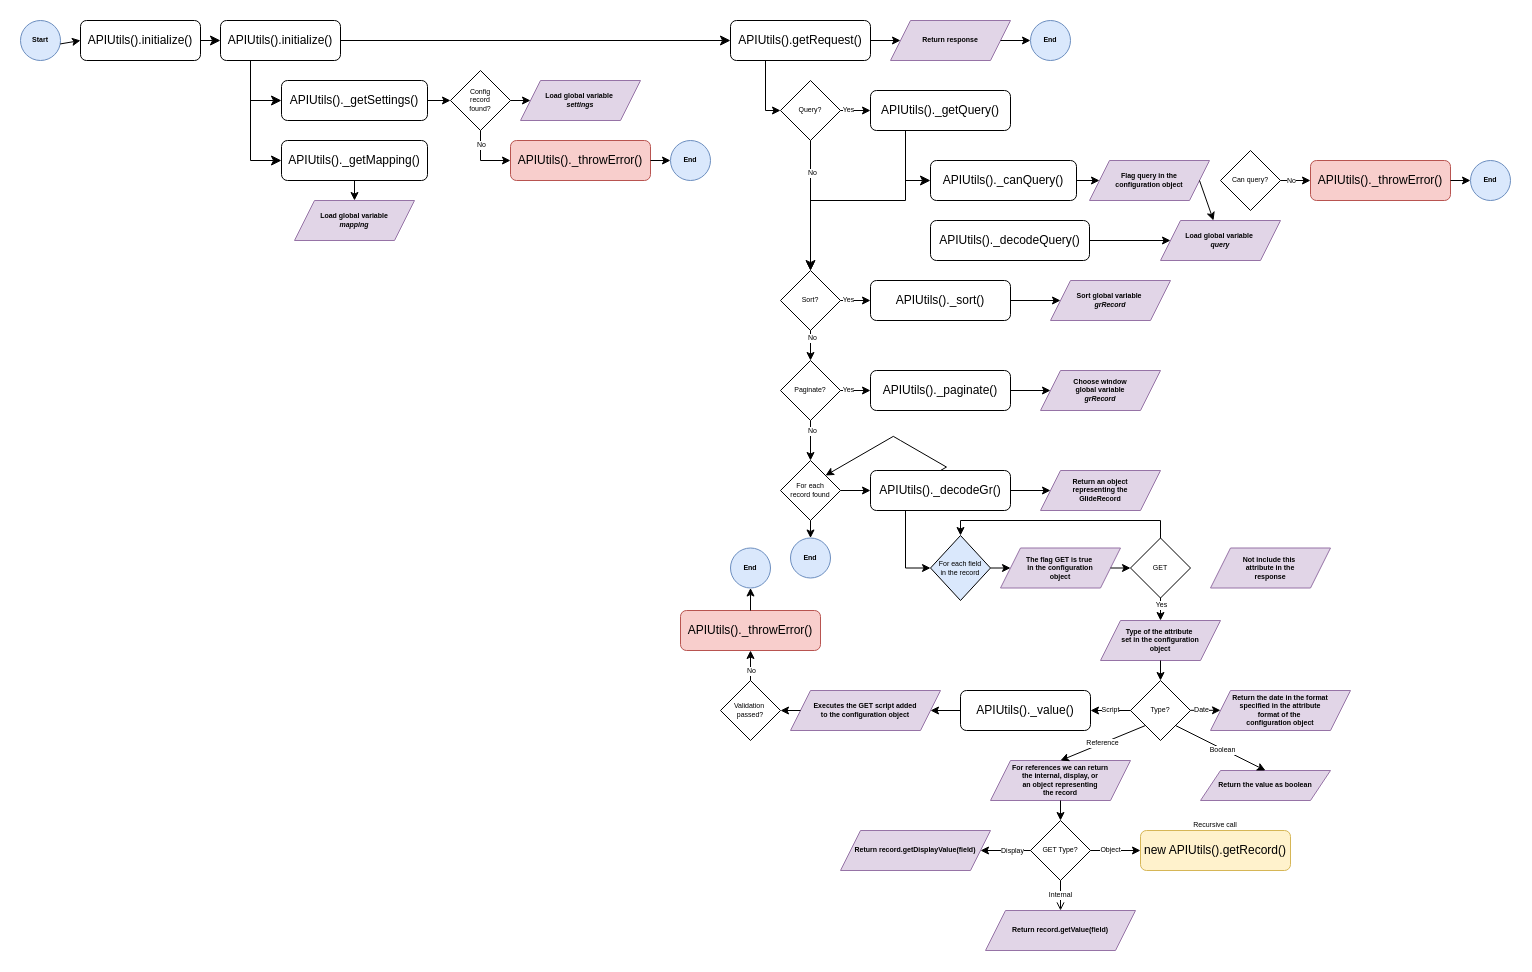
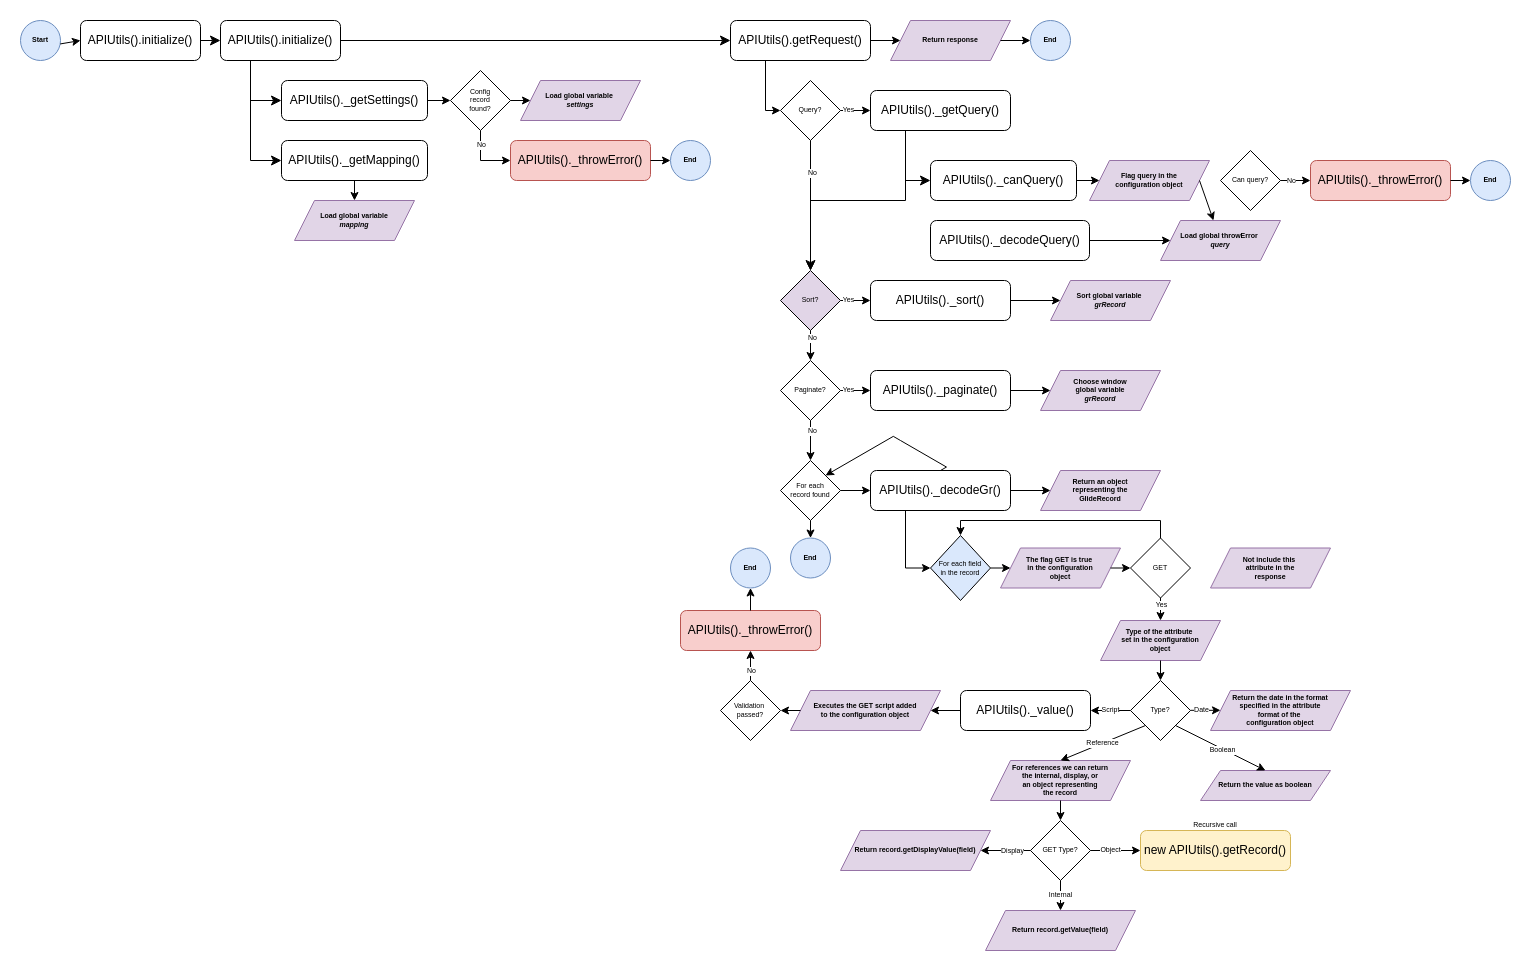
(1221, 241) -> (1221, 241)
(811, 301) -> (811, 301)
(1061, 904) -> (1061, 902)
